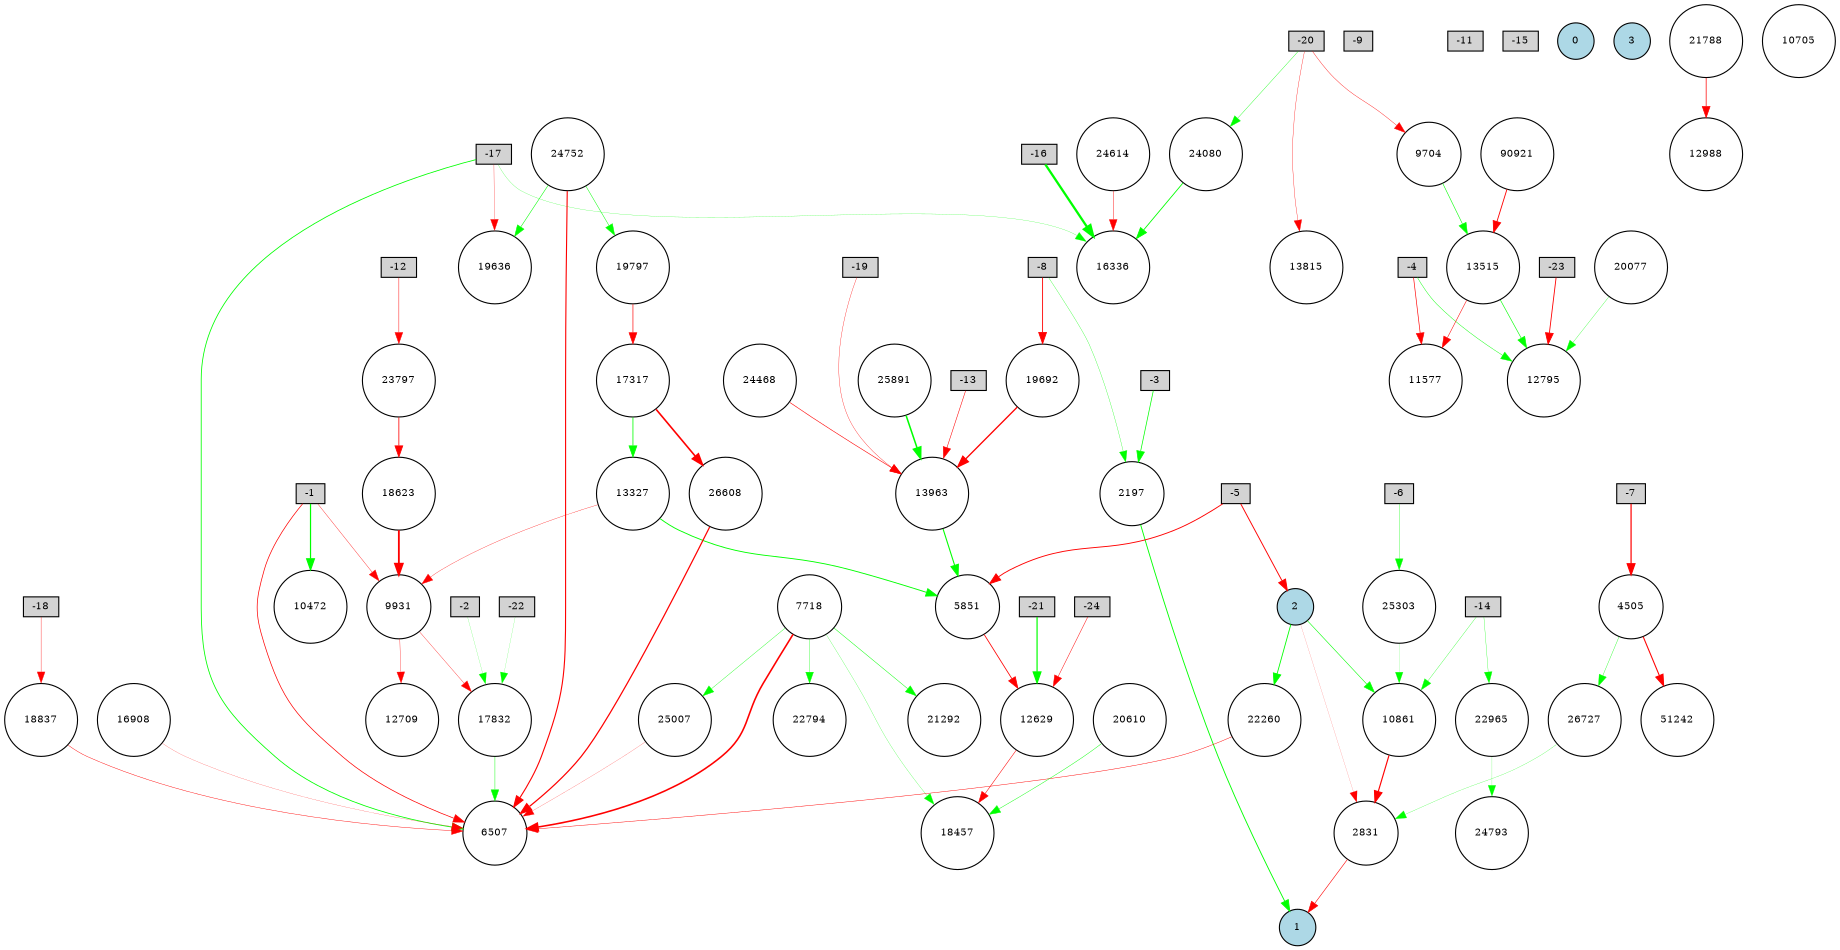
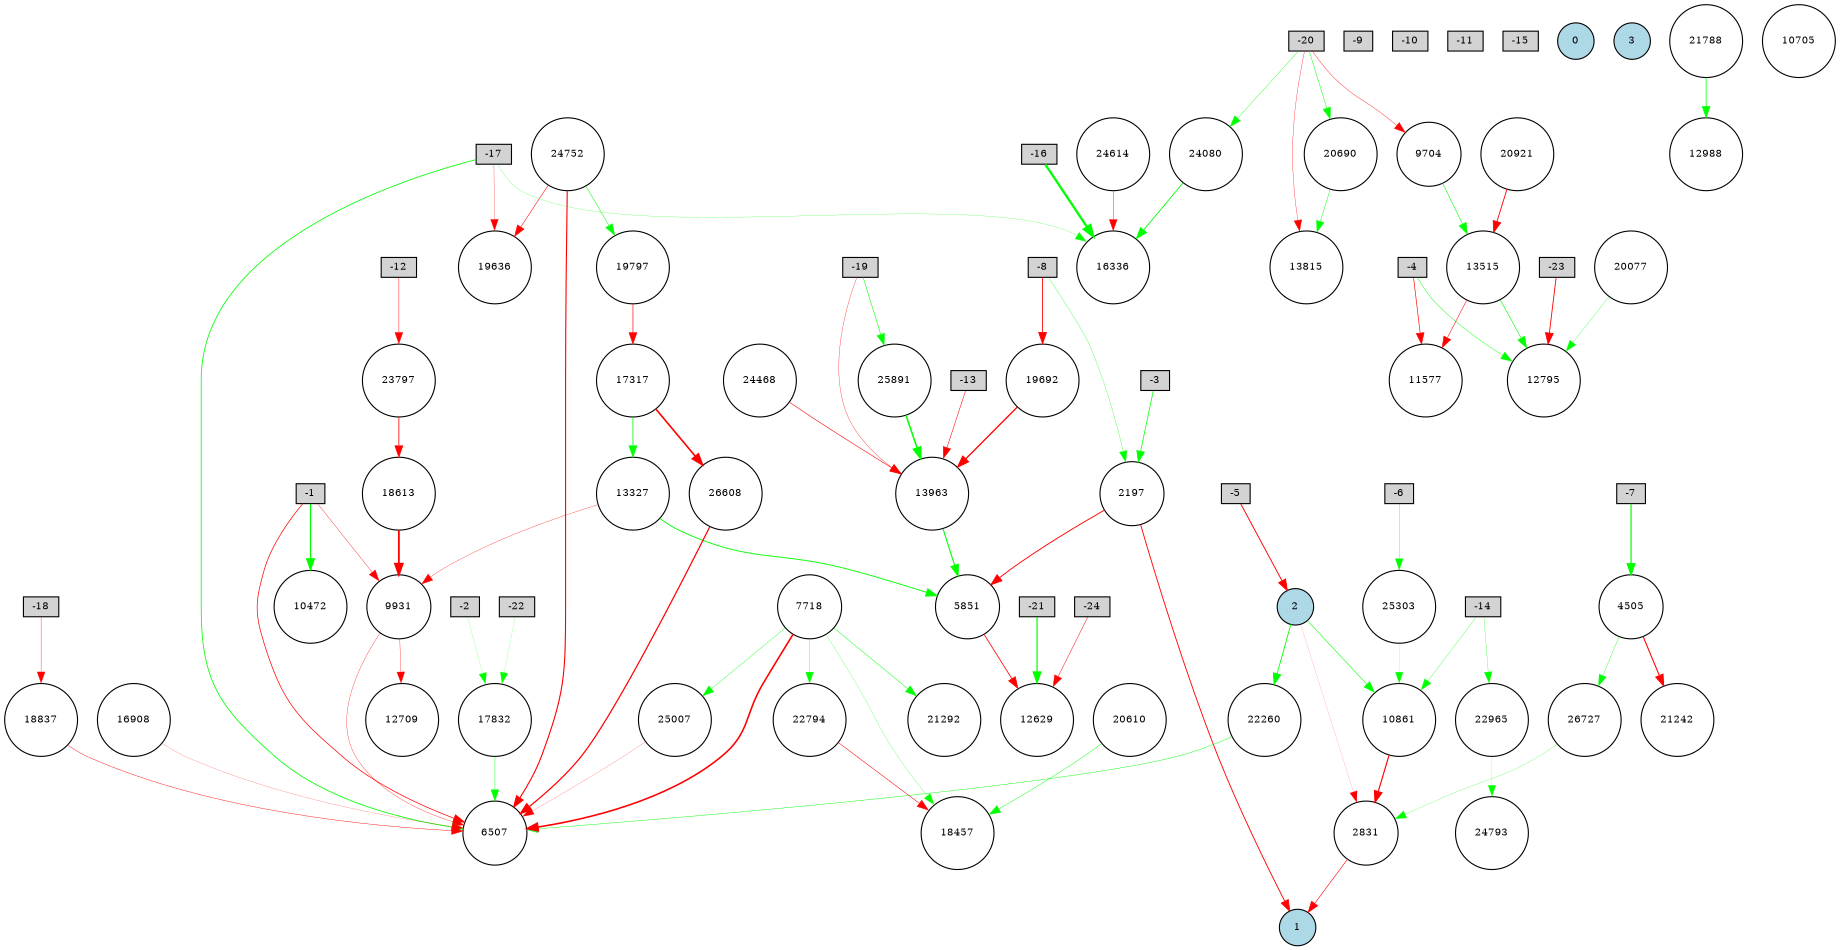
none -> (1410, 41)
(1706, 92) -> (1706, 92)
none -> (1341, 154)
(1517, 154) -> (1517, 154)
(535, 206) -> (535, 206)
none -> (872, 306)
(399, 494) -> (399, 494)
(1631, 534) -> (1631, 534)
(1112, 546) -> (1051, 542)
(442, 658) -> (353, 751)
(1203, 717) -> (1203, 717)
(1677, 720) -> (1677, 720)
(1001, 772) -> (879, 773)
(887, 798) -> (887, 798)
